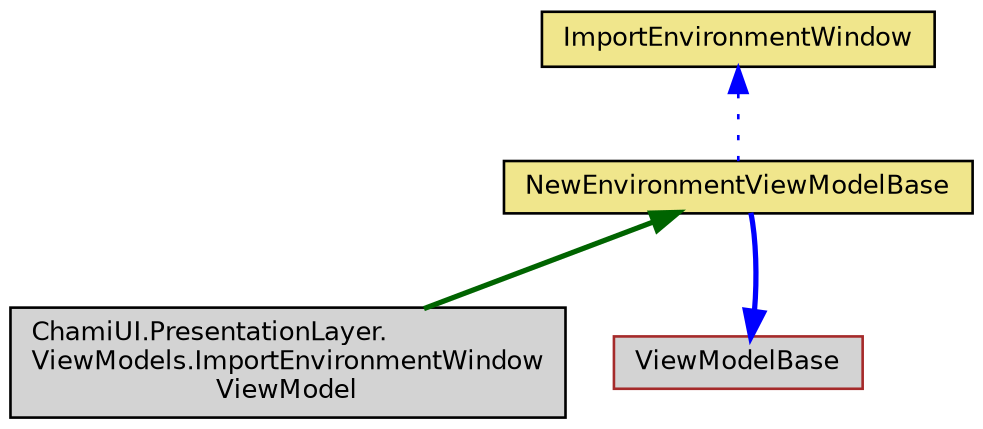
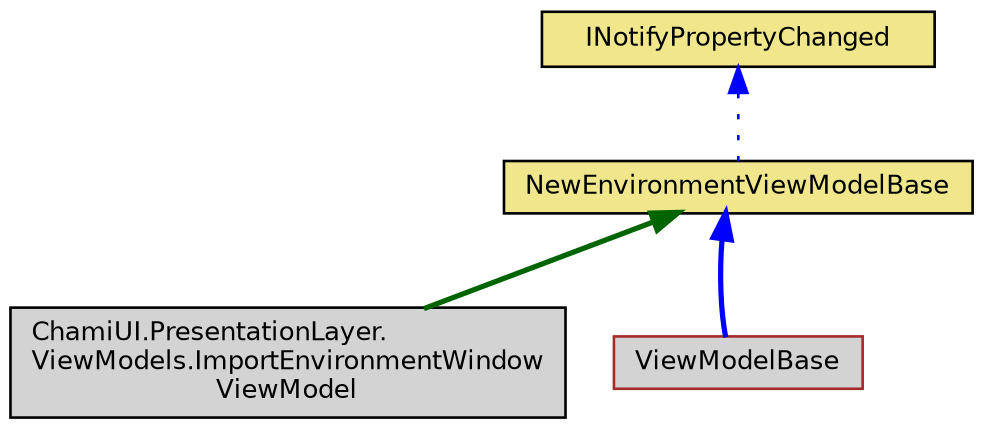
(738, 39) -> (738, 39)
(756, 262) -> (721, 289)
